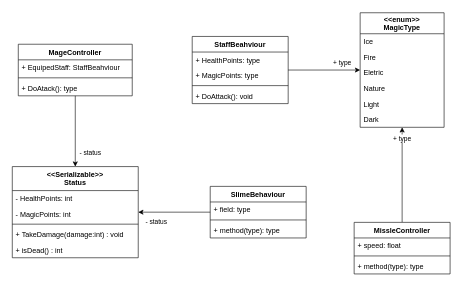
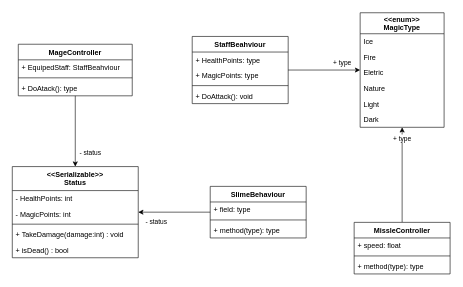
(42, 250) -> (44, 250)
